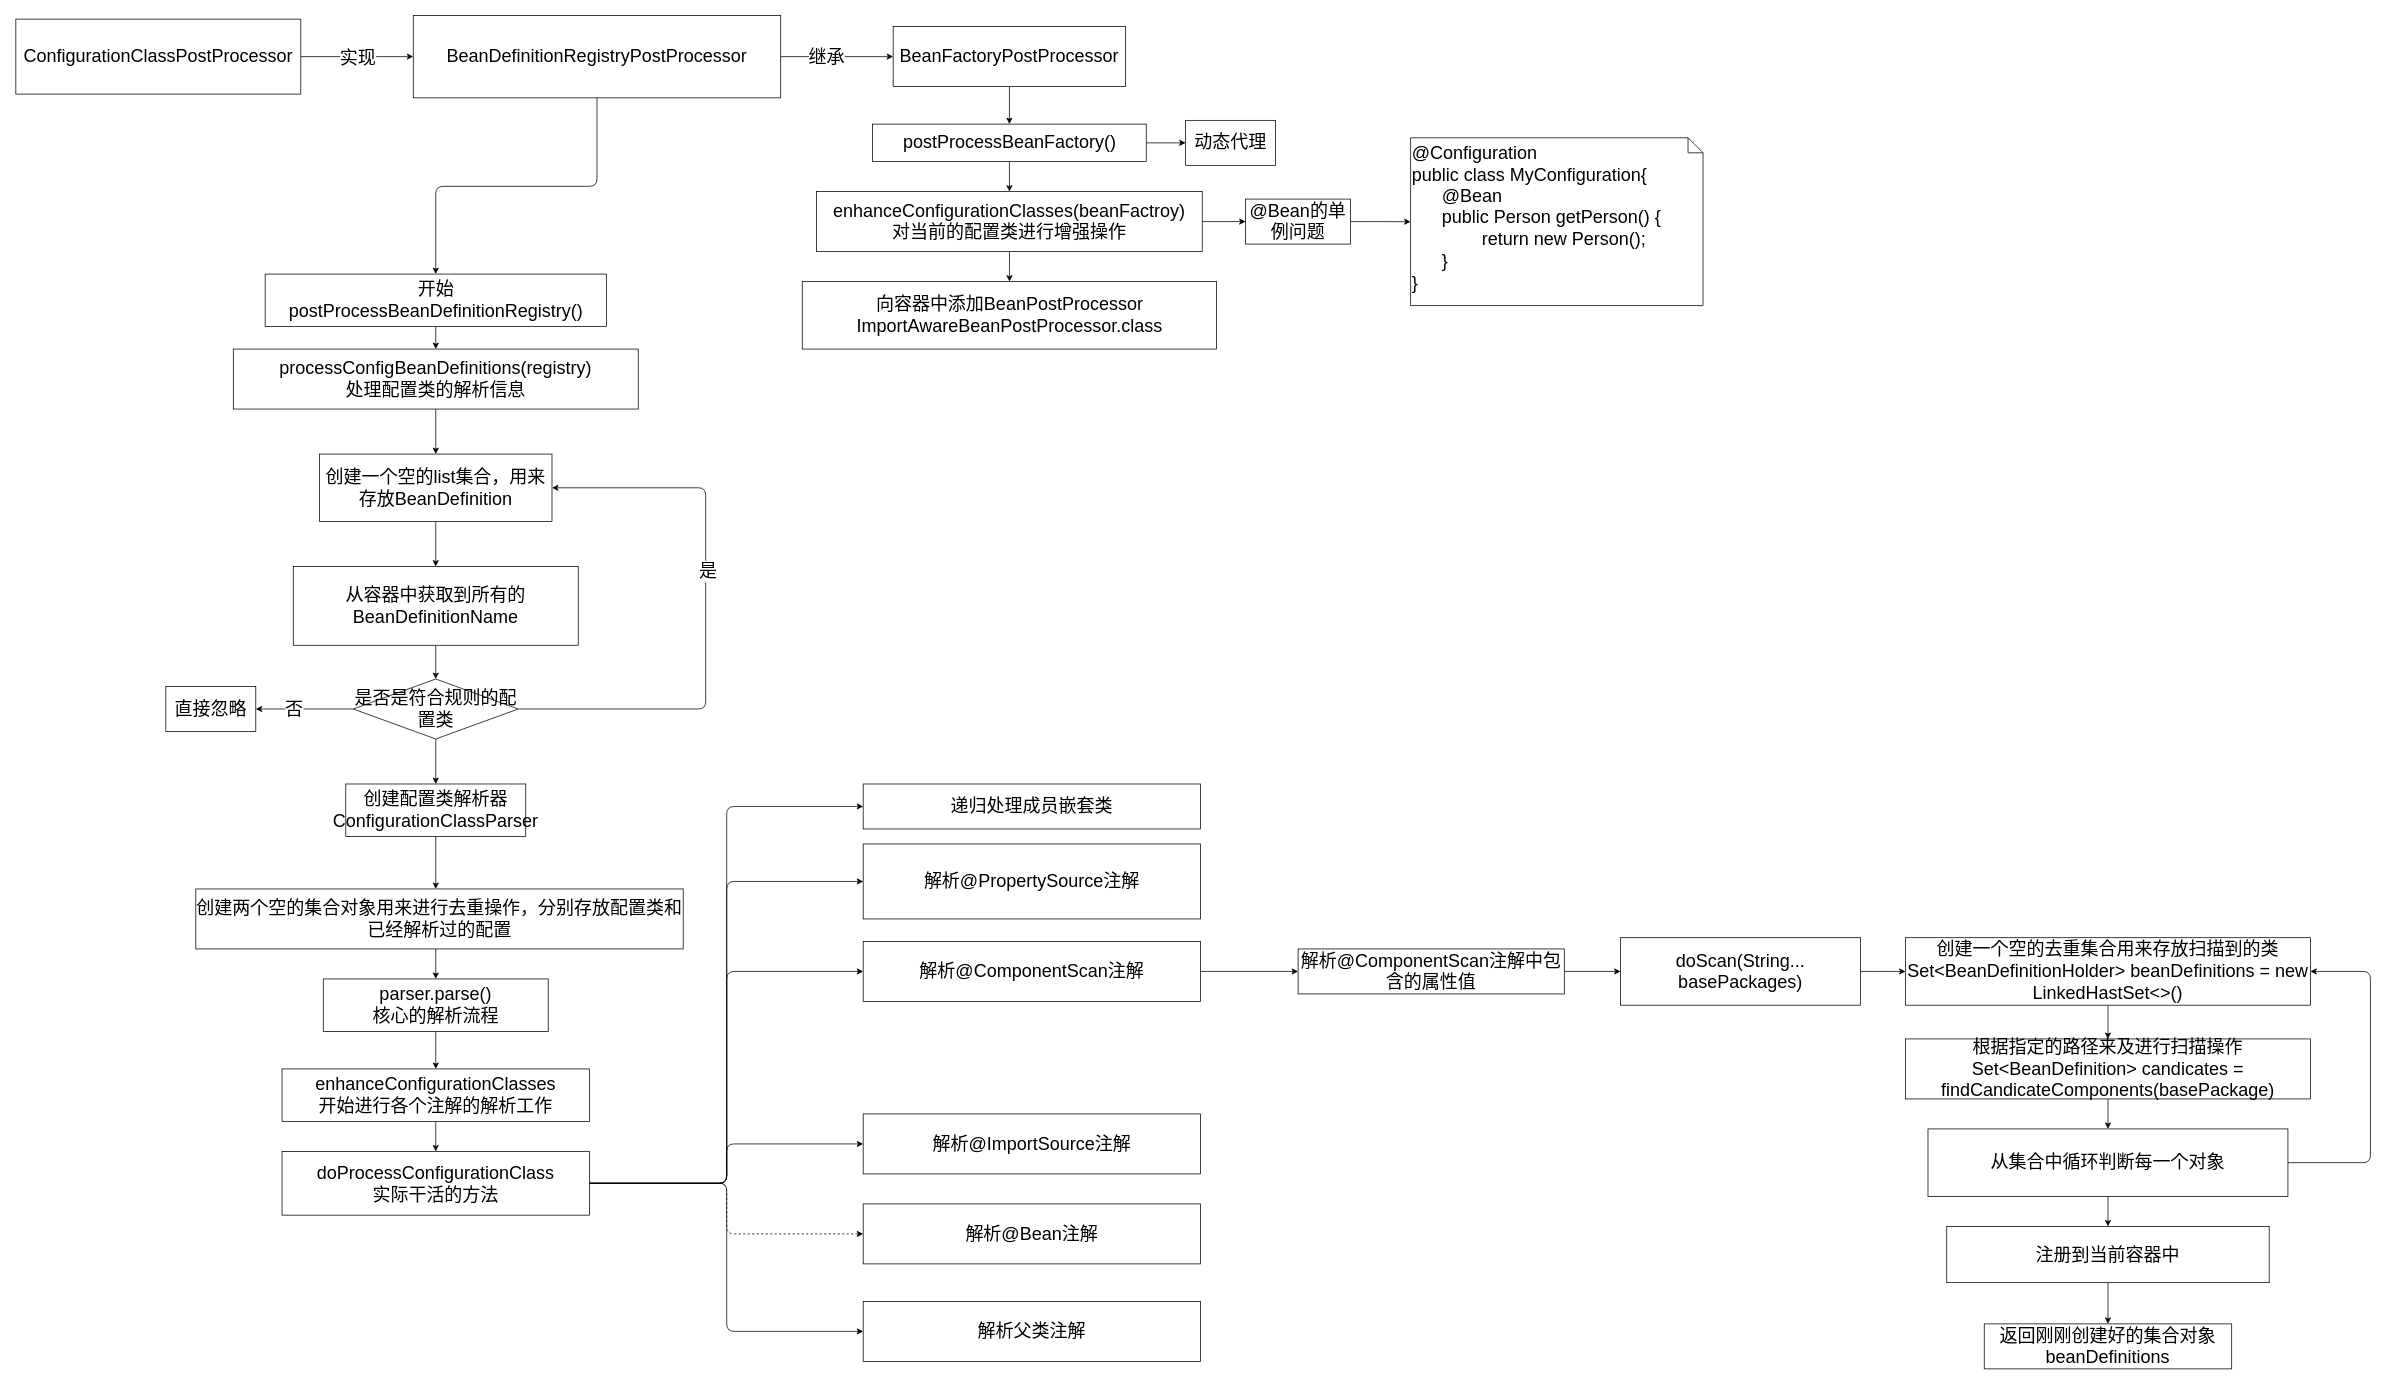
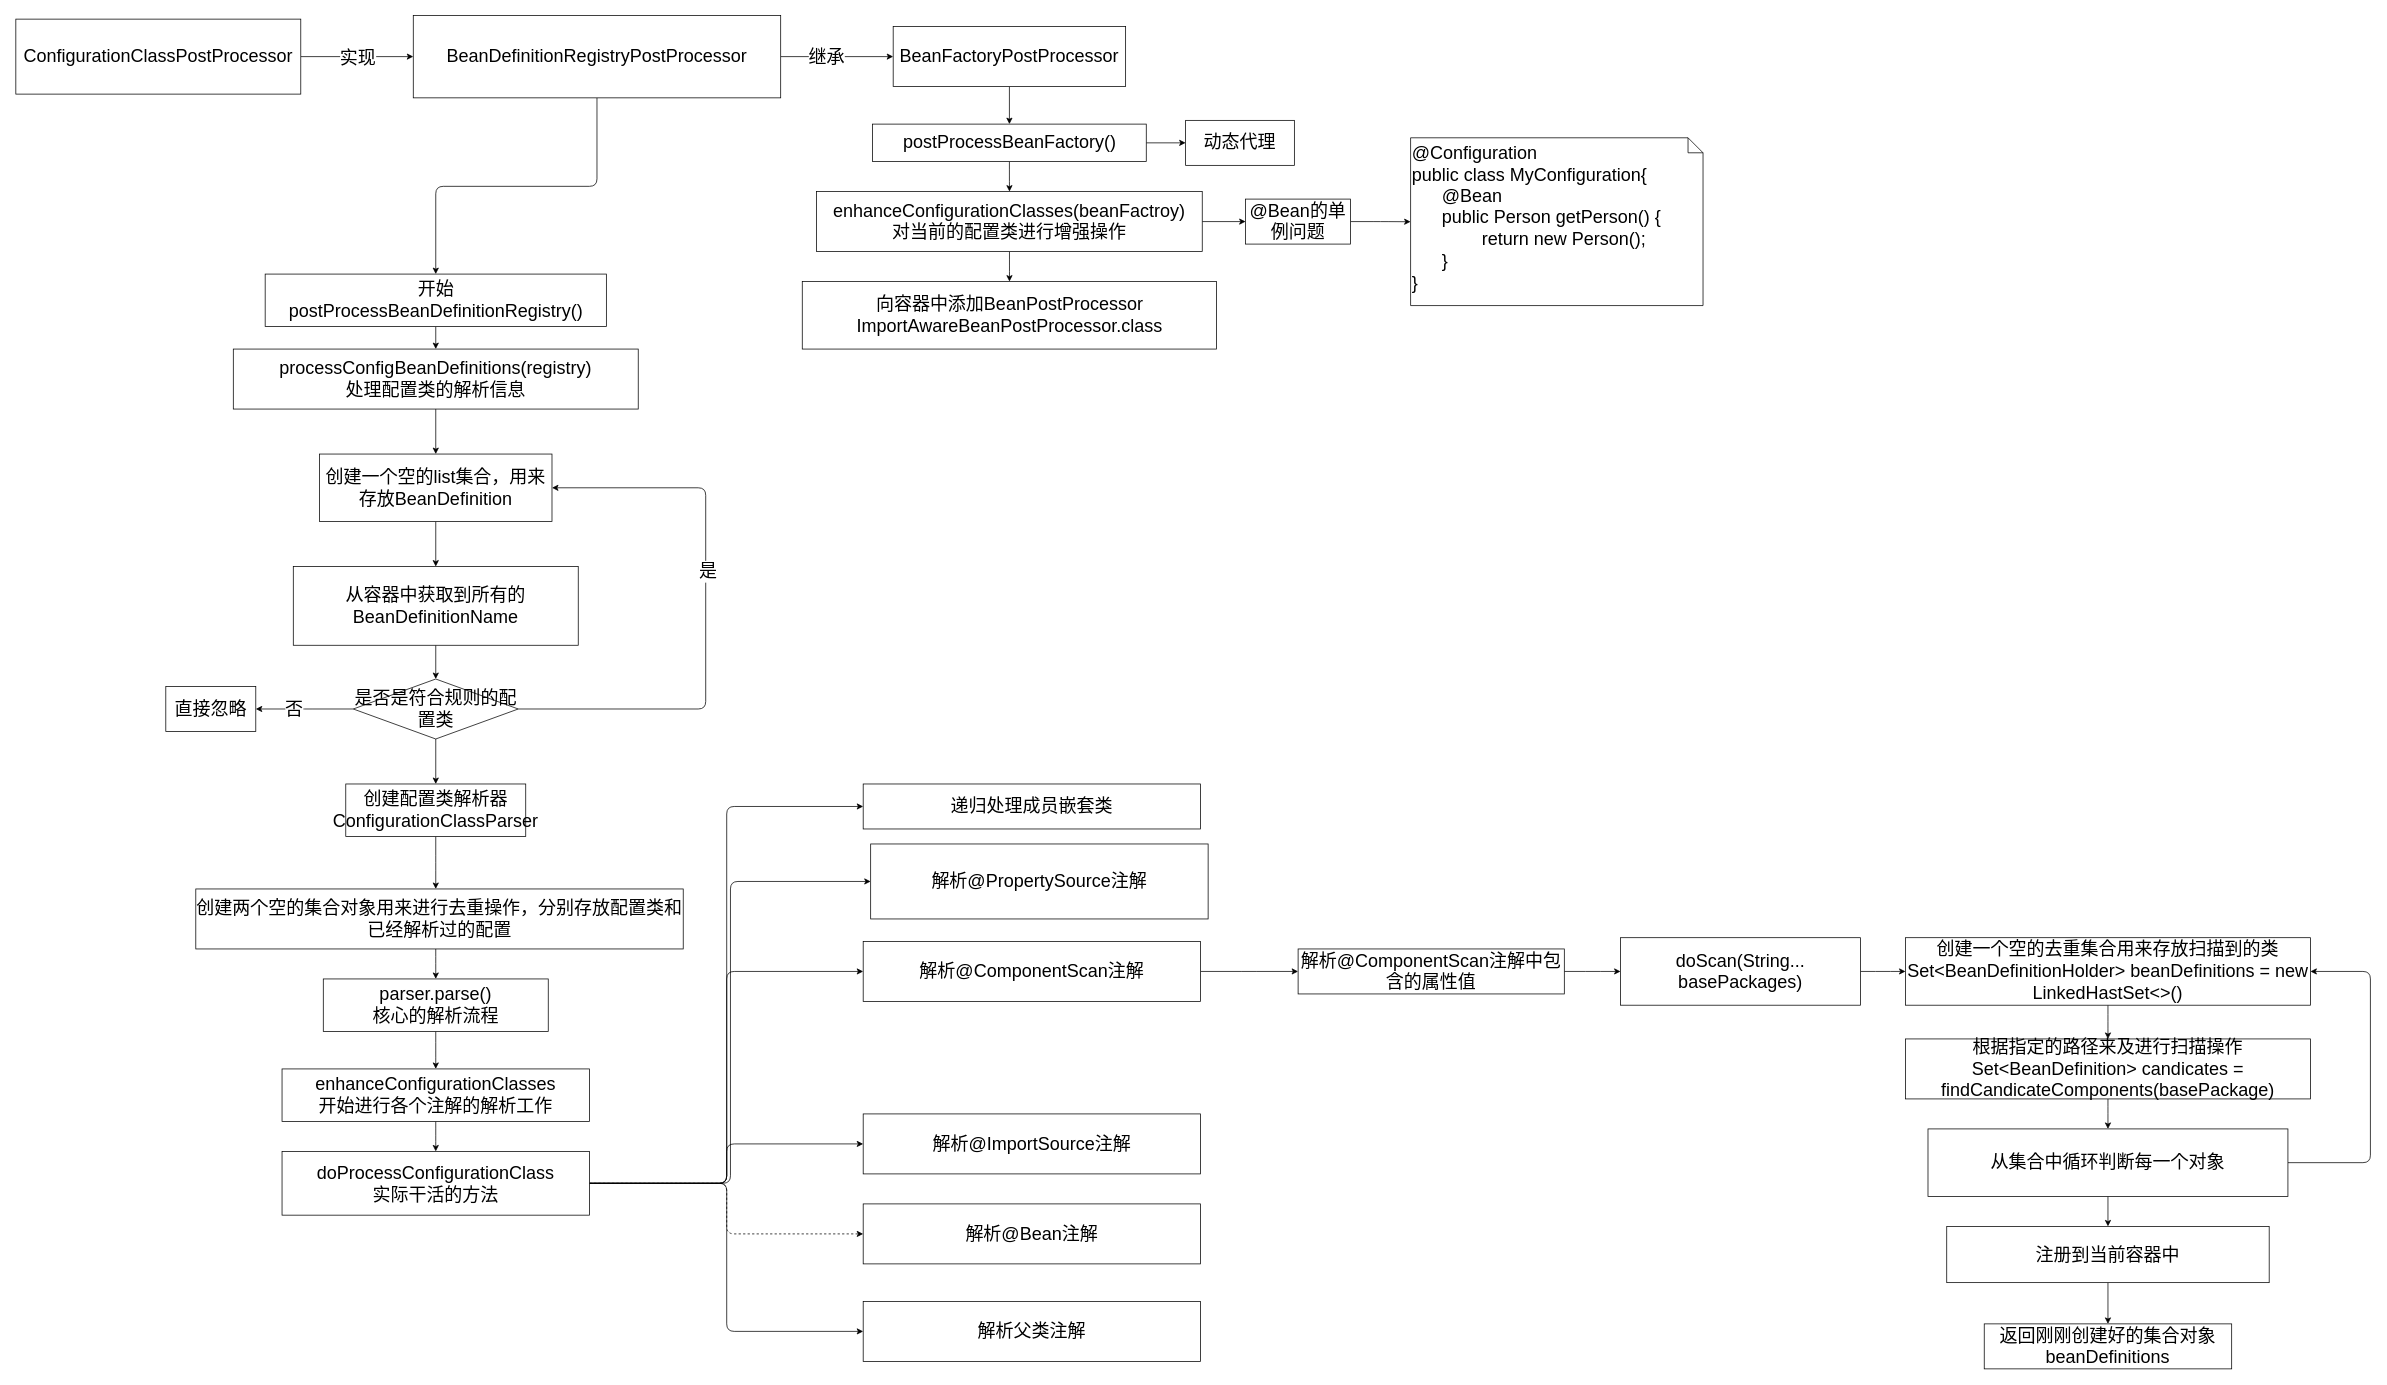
(1230, 143) -> (1240, 143)
(1032, 882) -> (1039, 882)
